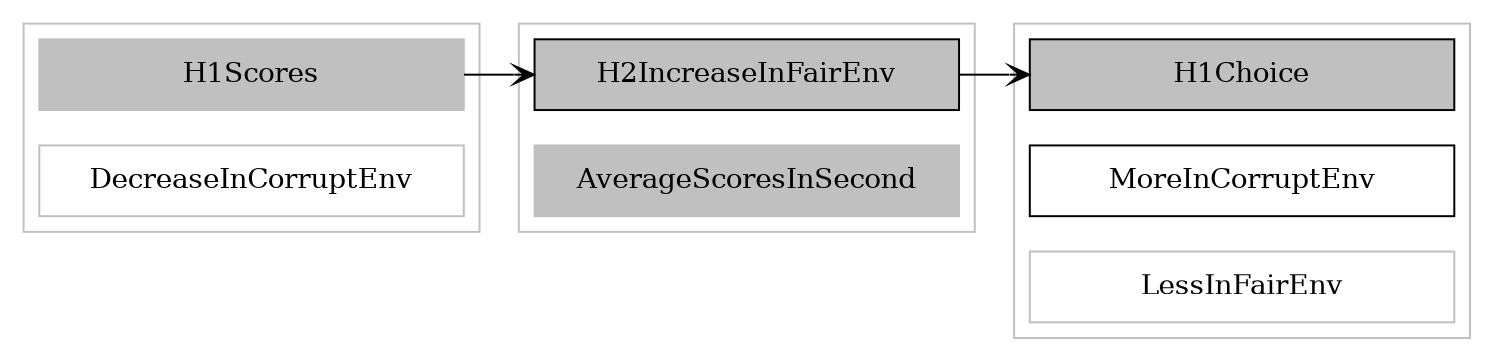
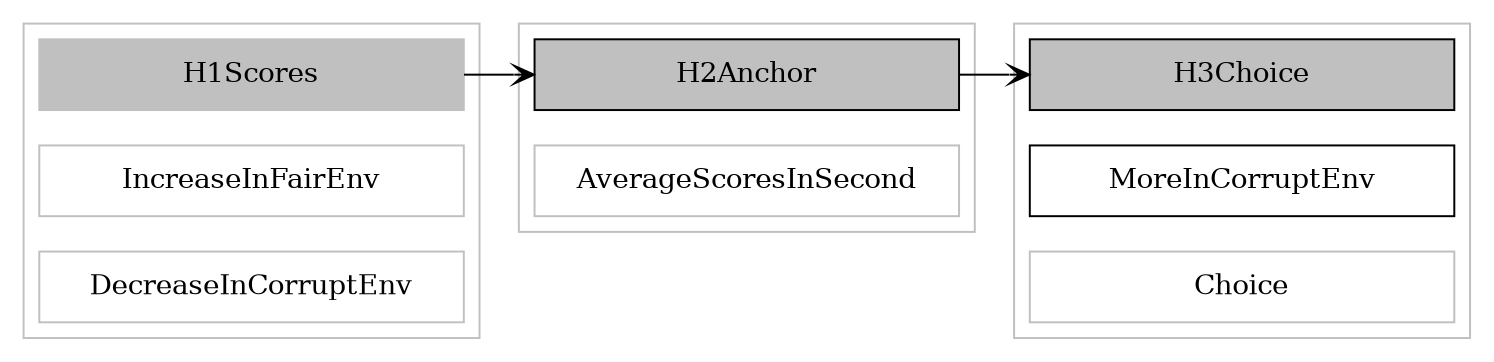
(747, 75) -> (747, 75)
(1242, 75) -> (1242, 75)
none -> (252, 181)
(747, 181) -> (747, 181)
(1242, 287) -> (1242, 287)
